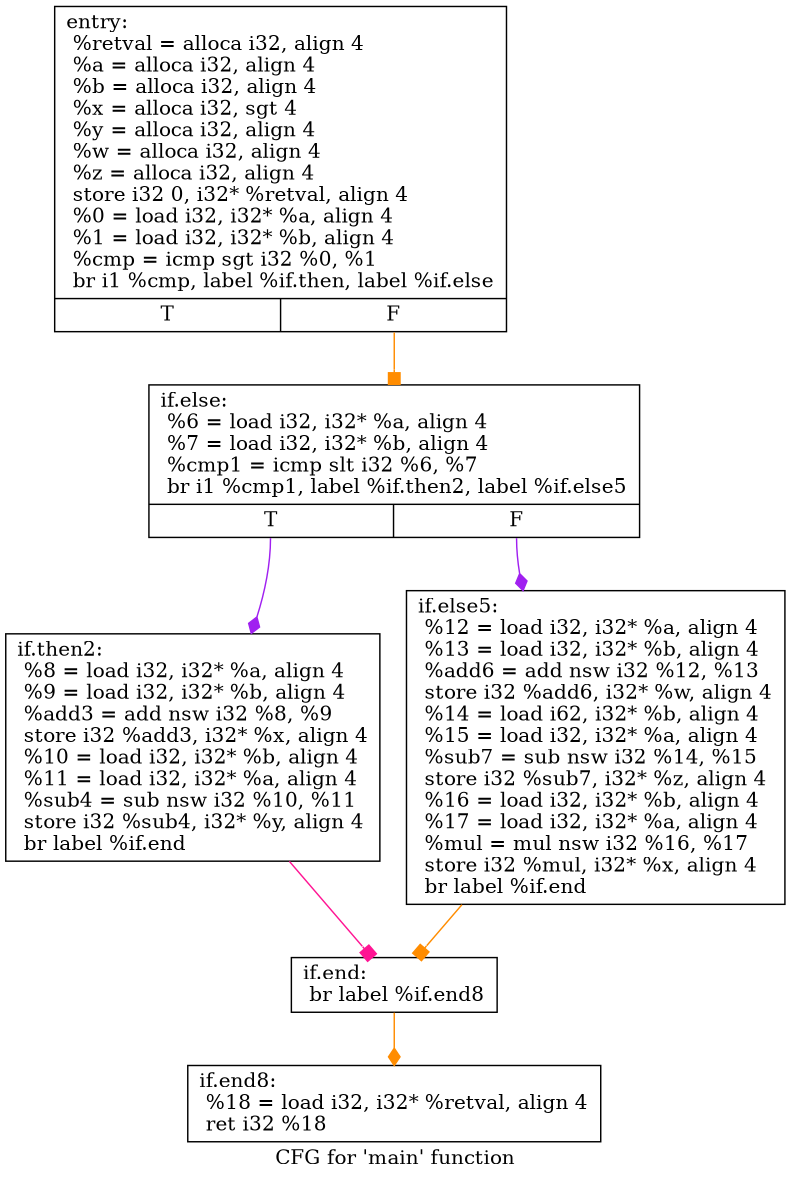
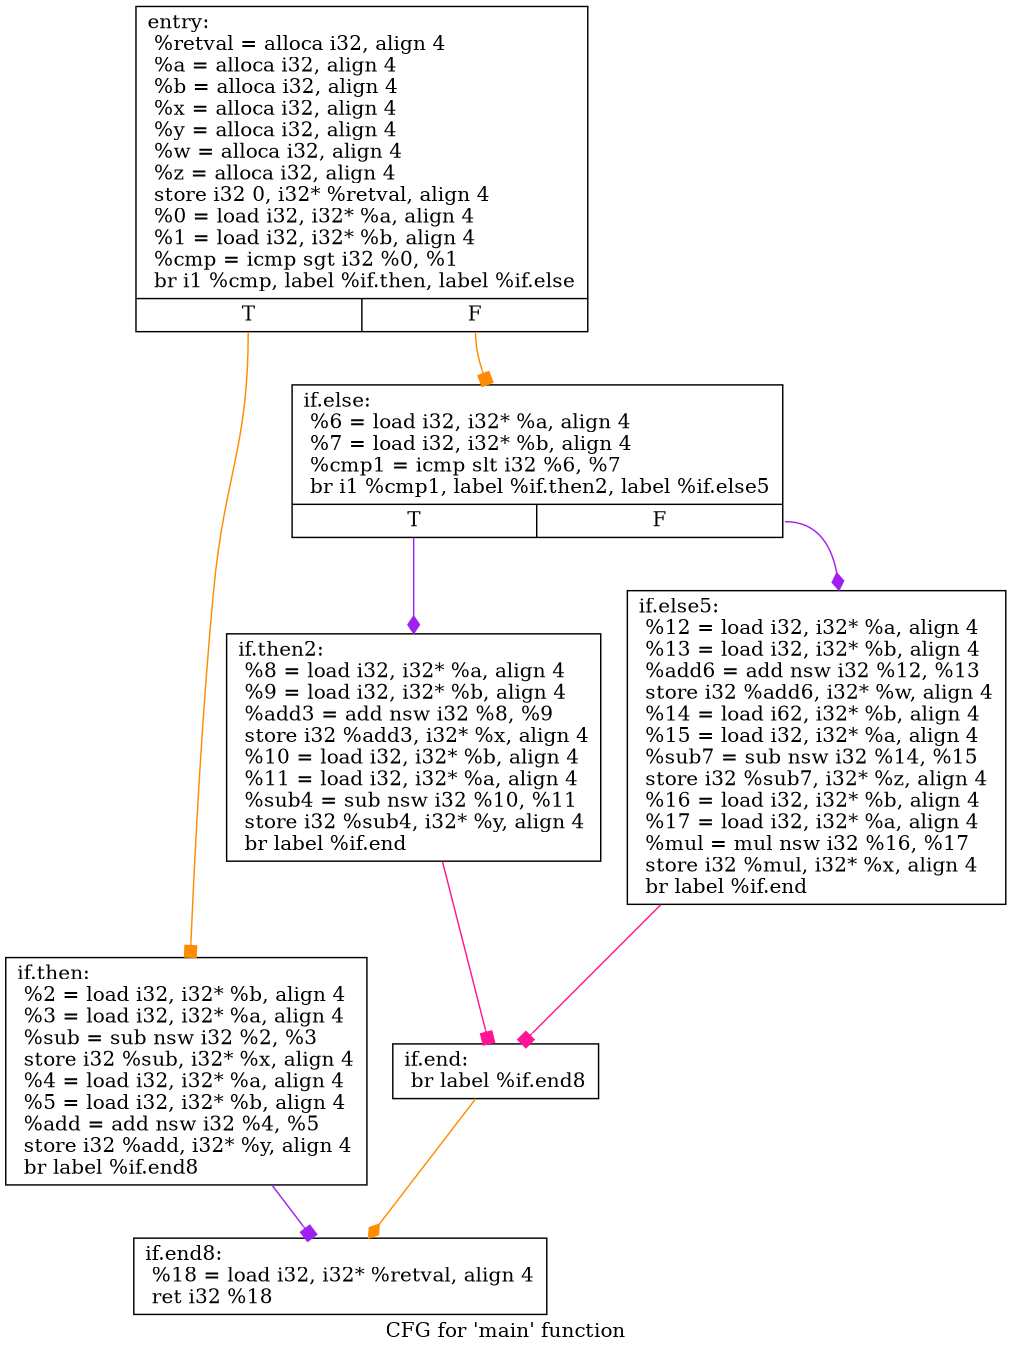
(182, 109) -> (273, 109)
(444, 925) -> (597, 969)
none -> (186, 1071)
